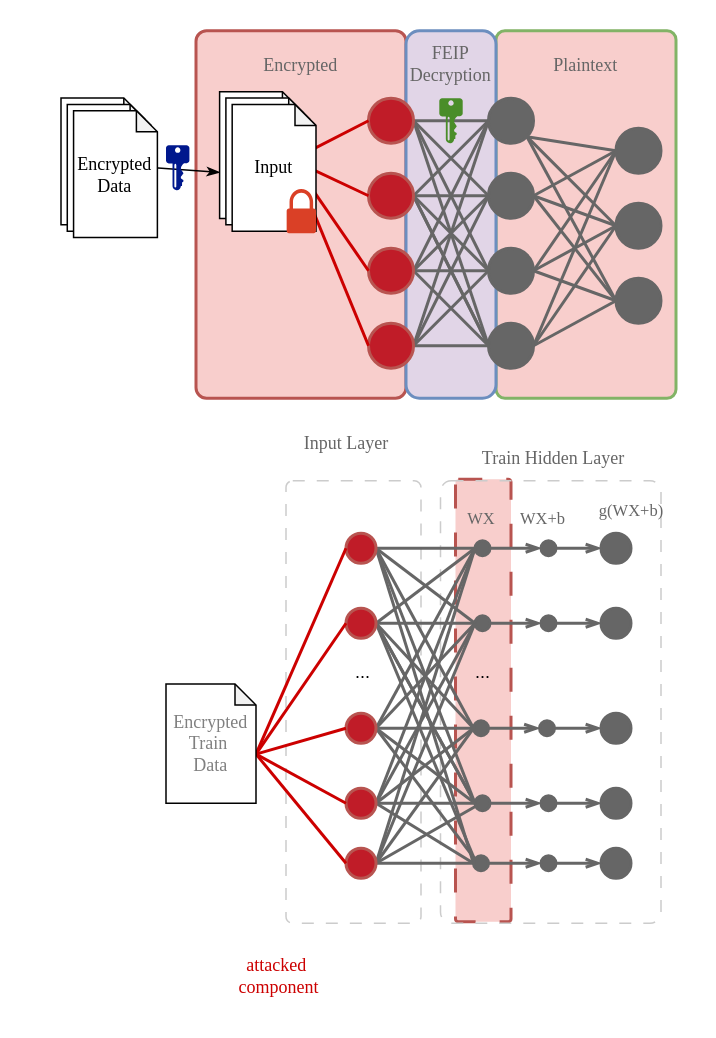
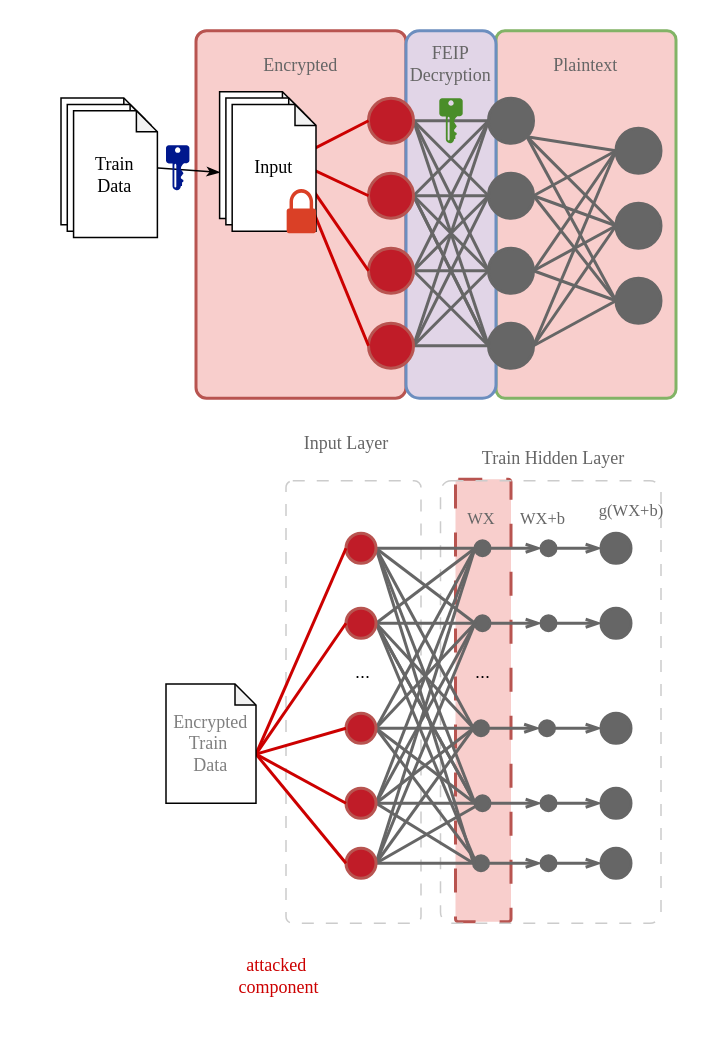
(115, 175) -> (115, 175)
